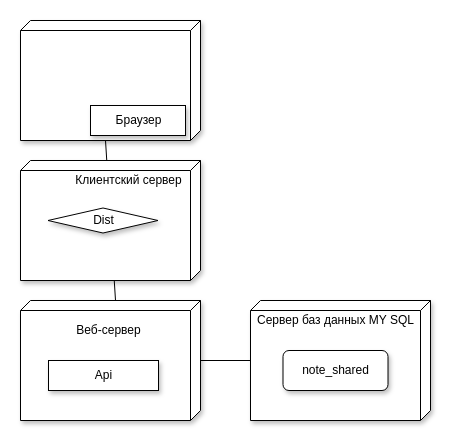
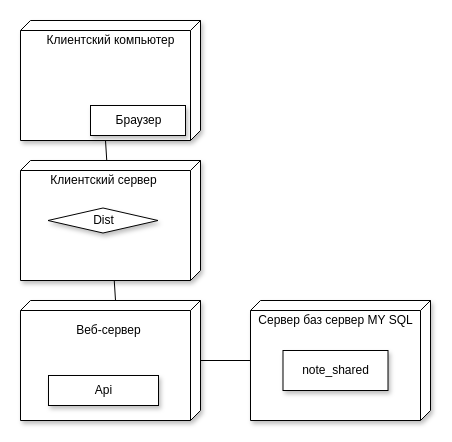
none -> (111, 41)
(128, 181) -> (103, 181)
(336, 321) -> (336, 321)
(336, 371) -> (336, 371)
(104, 376) -> (104, 391)
